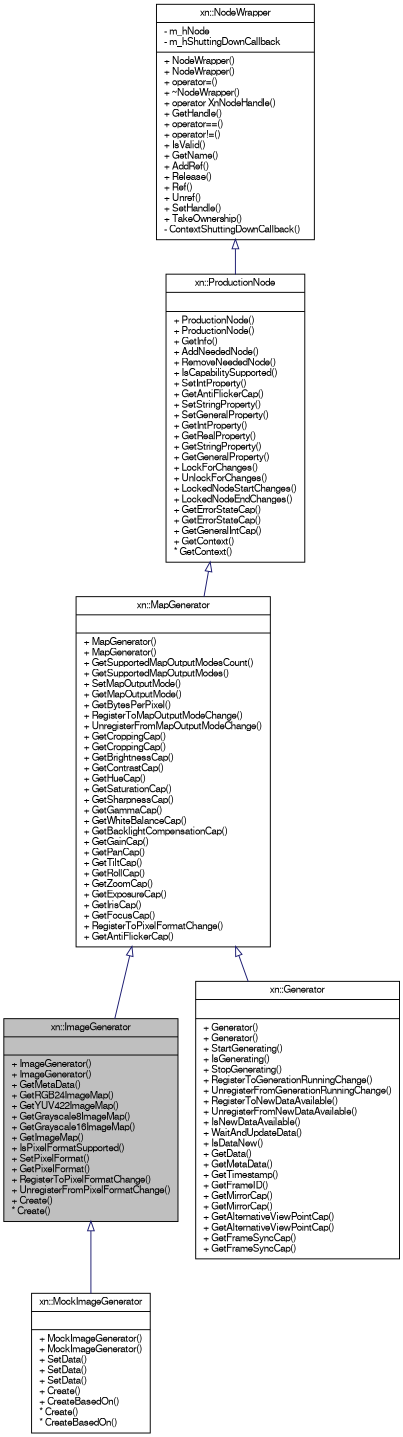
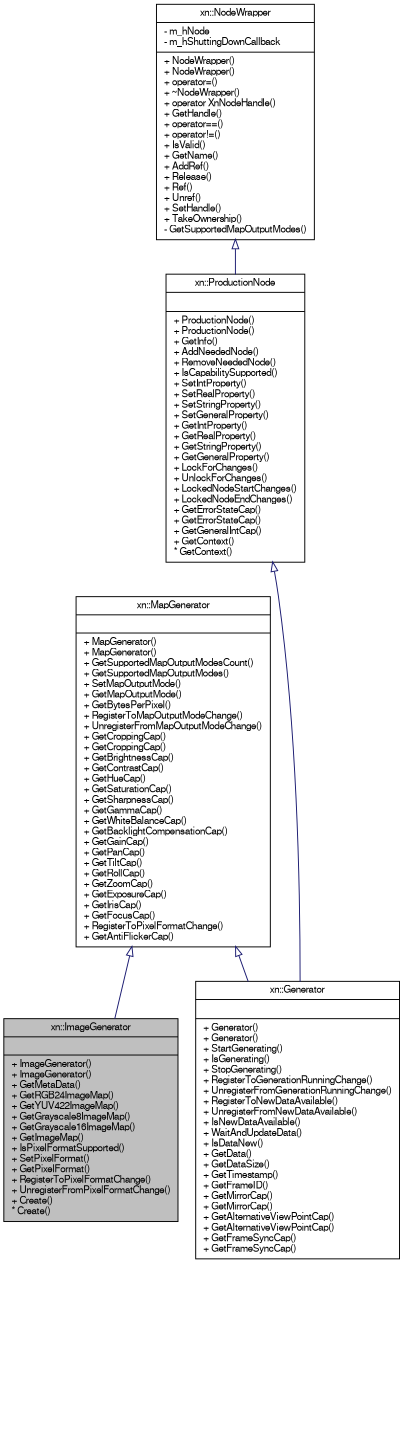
(232, 230) -> (235, 230)
(219, 394) -> (214, 394)
(206, 584) -> (295, 776)
(238, 1165) -> (237, 1165)
(91, 1363) -> none
